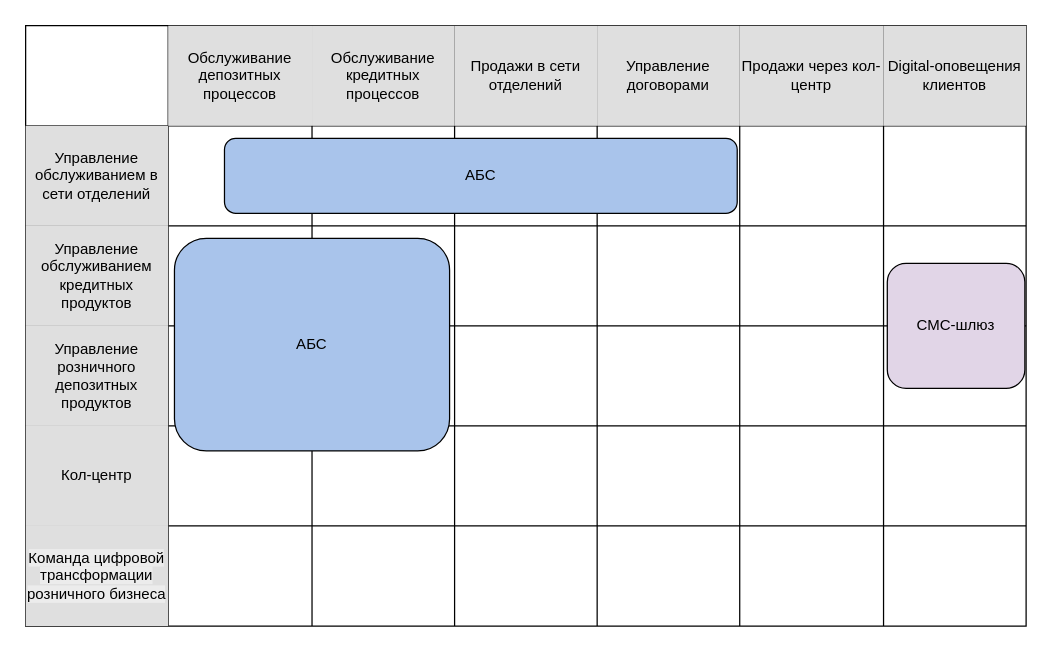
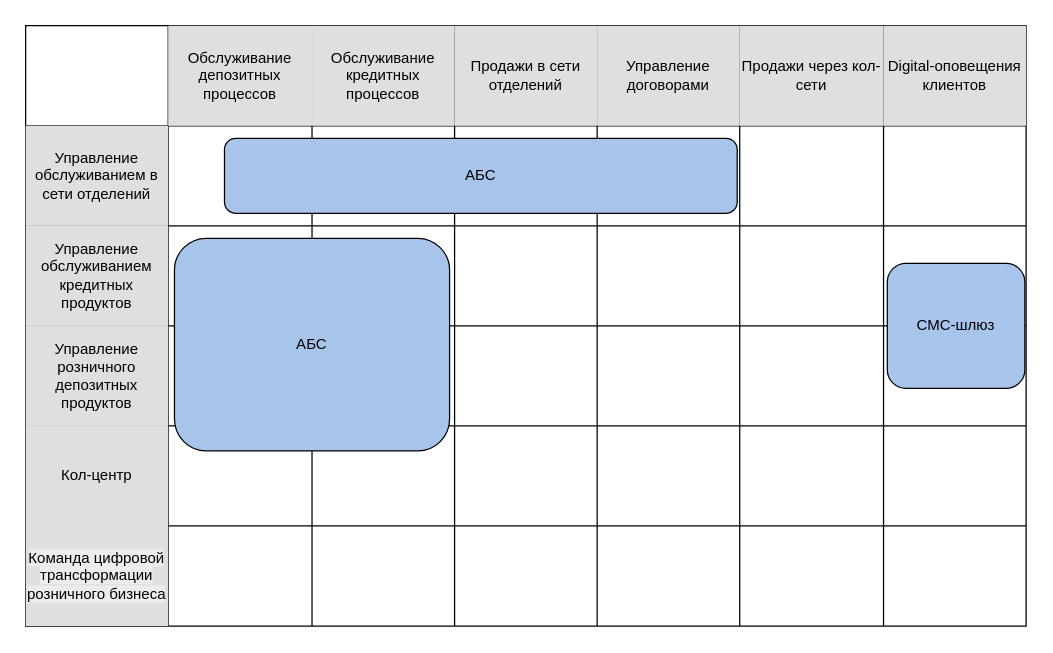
(811, 76) -> (811, 76)
(956, 326) -> (956, 326)
